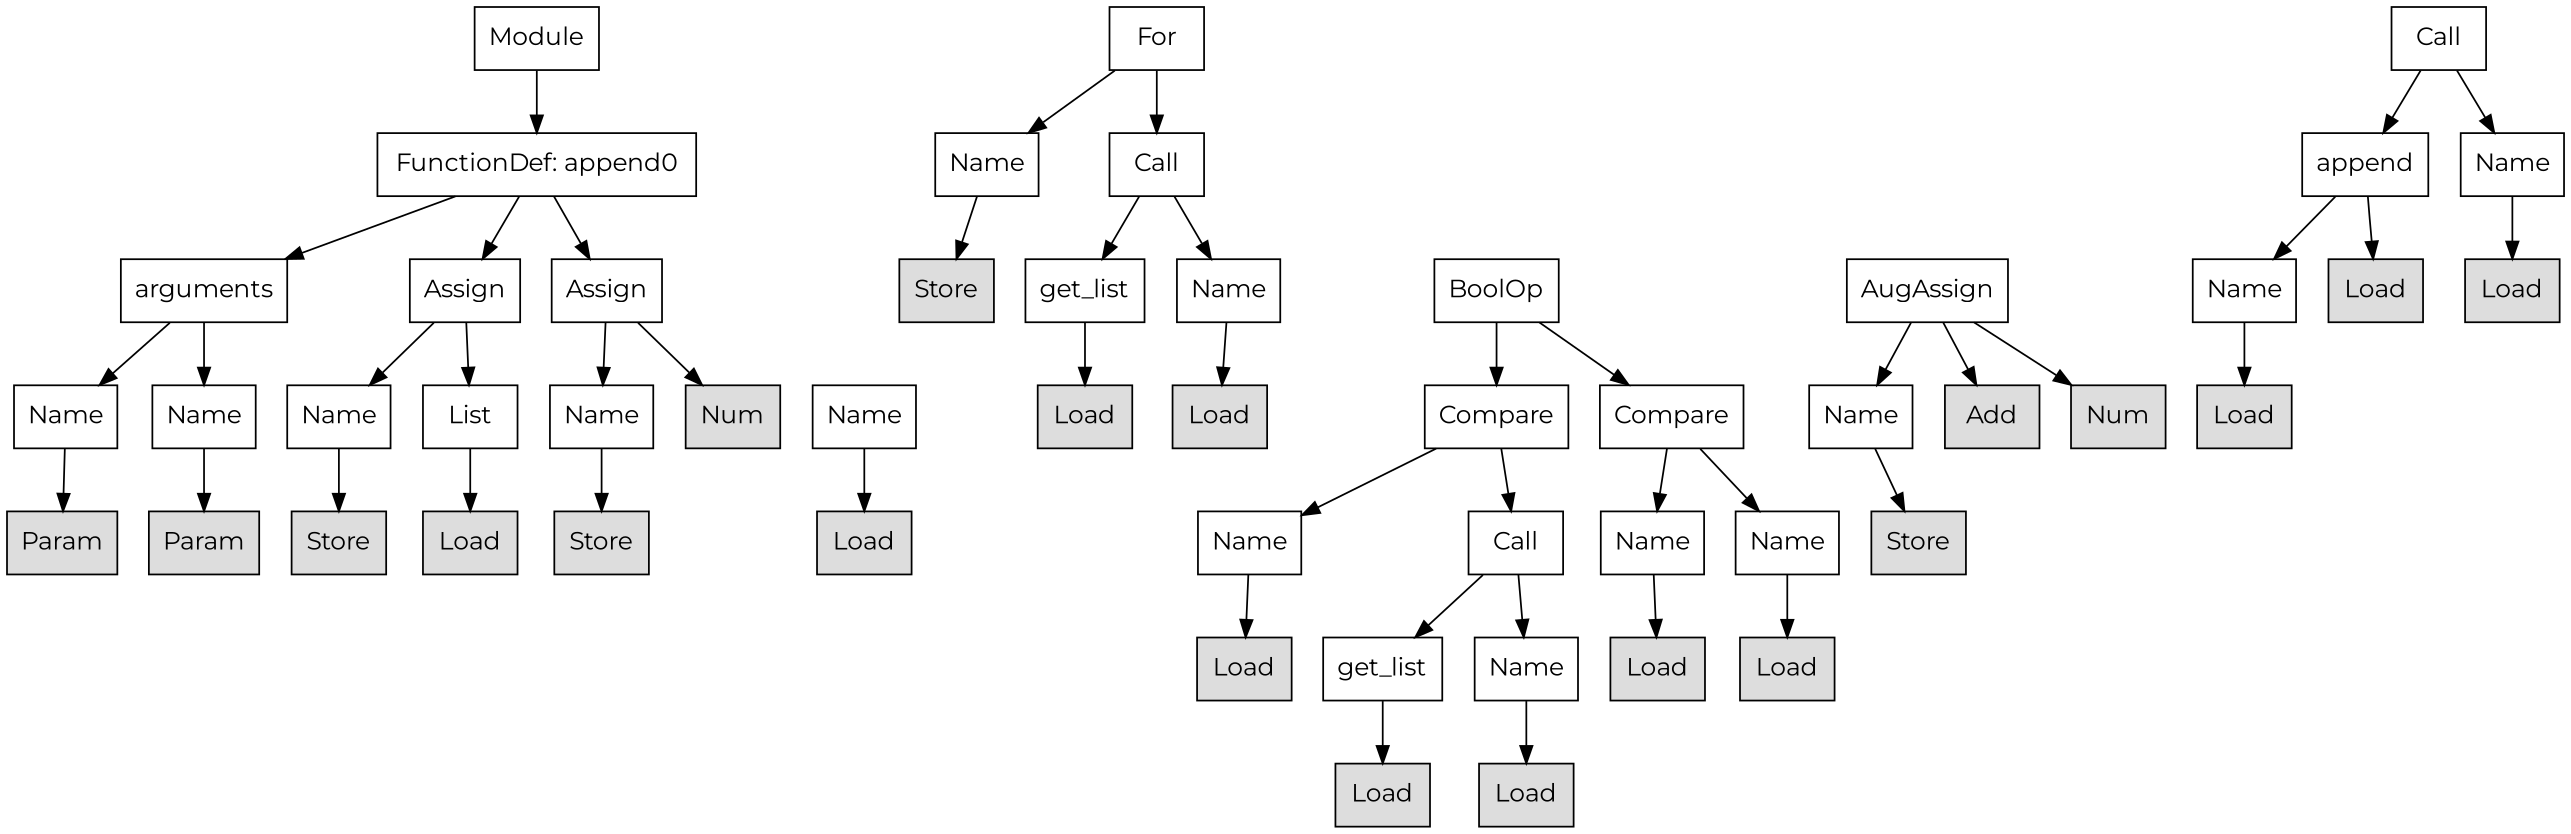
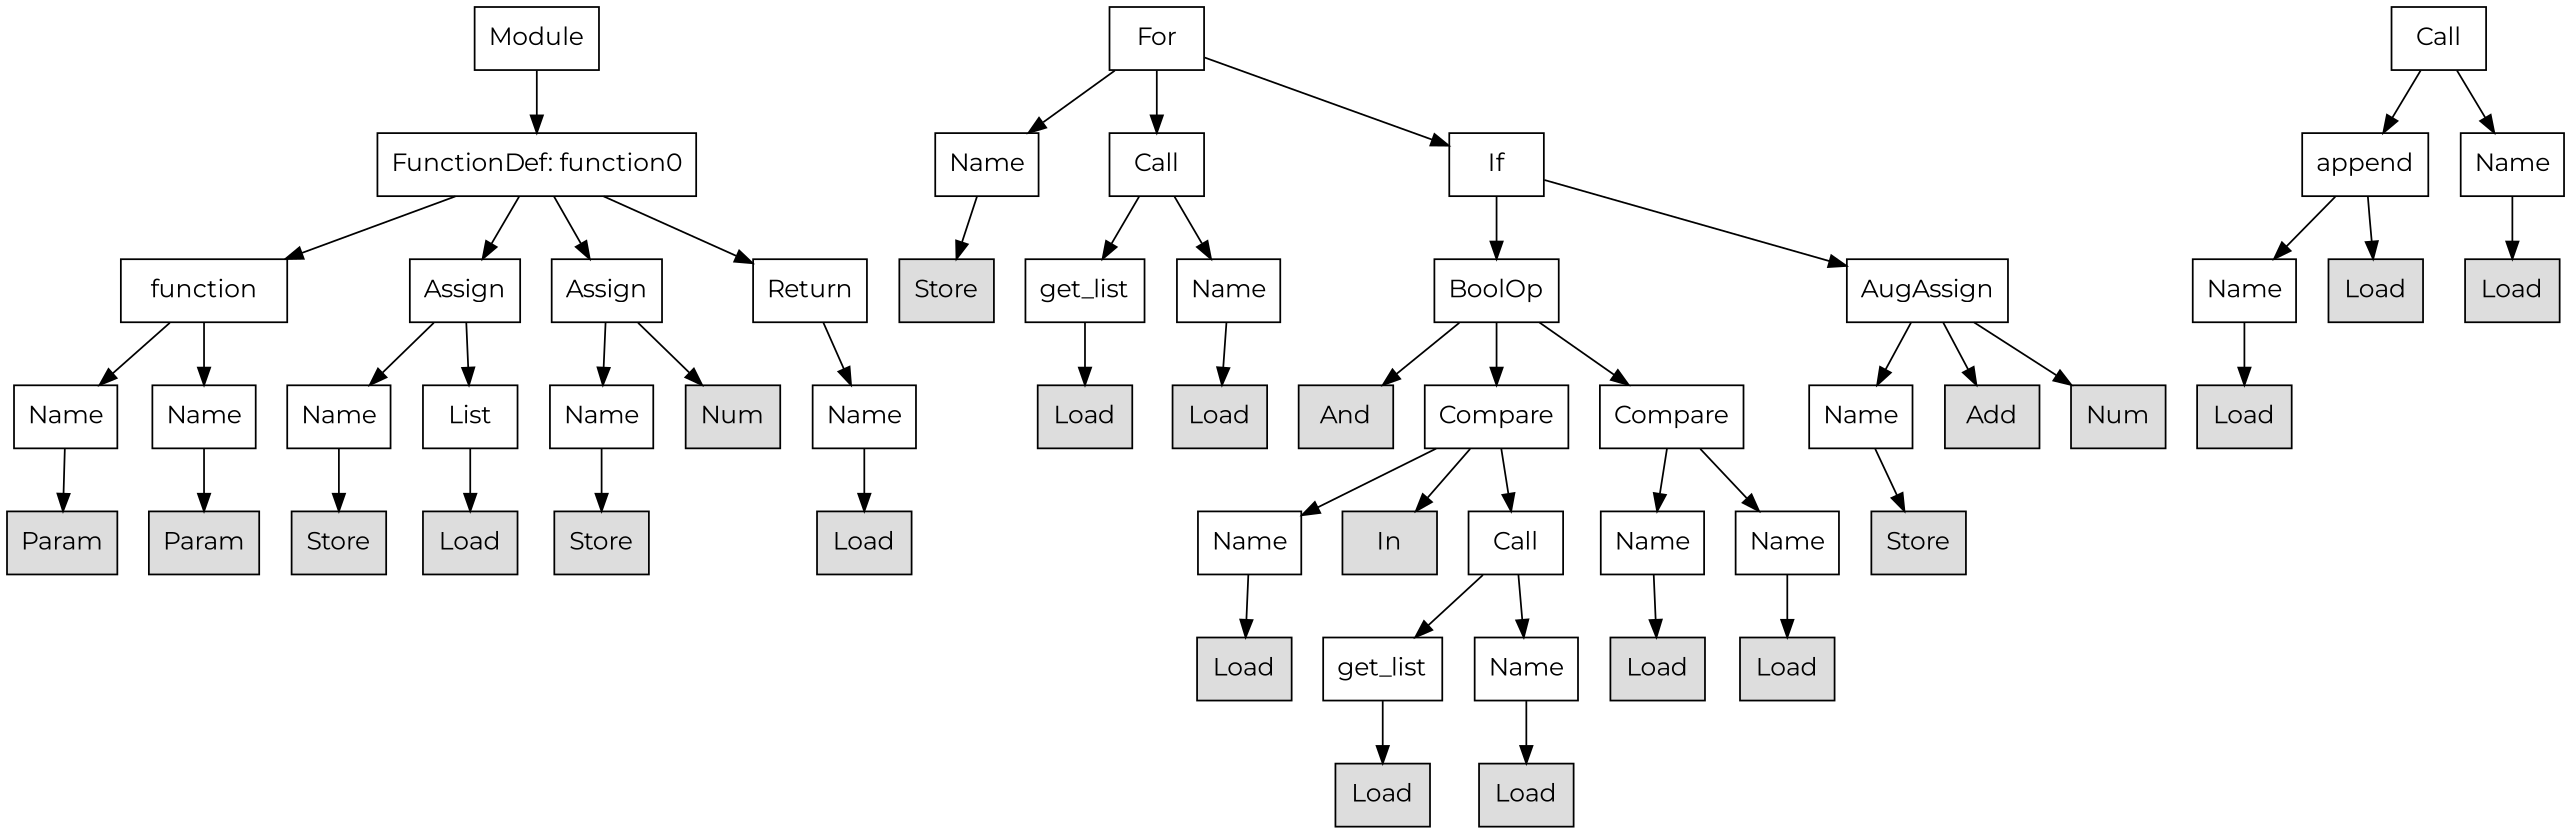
(537, 165) -> (537, 165)
none -> (1497, 165)
(204, 291) -> (204, 291)
none -> (810, 291)
none -> (1346, 417)
none -> (1390, 543)
